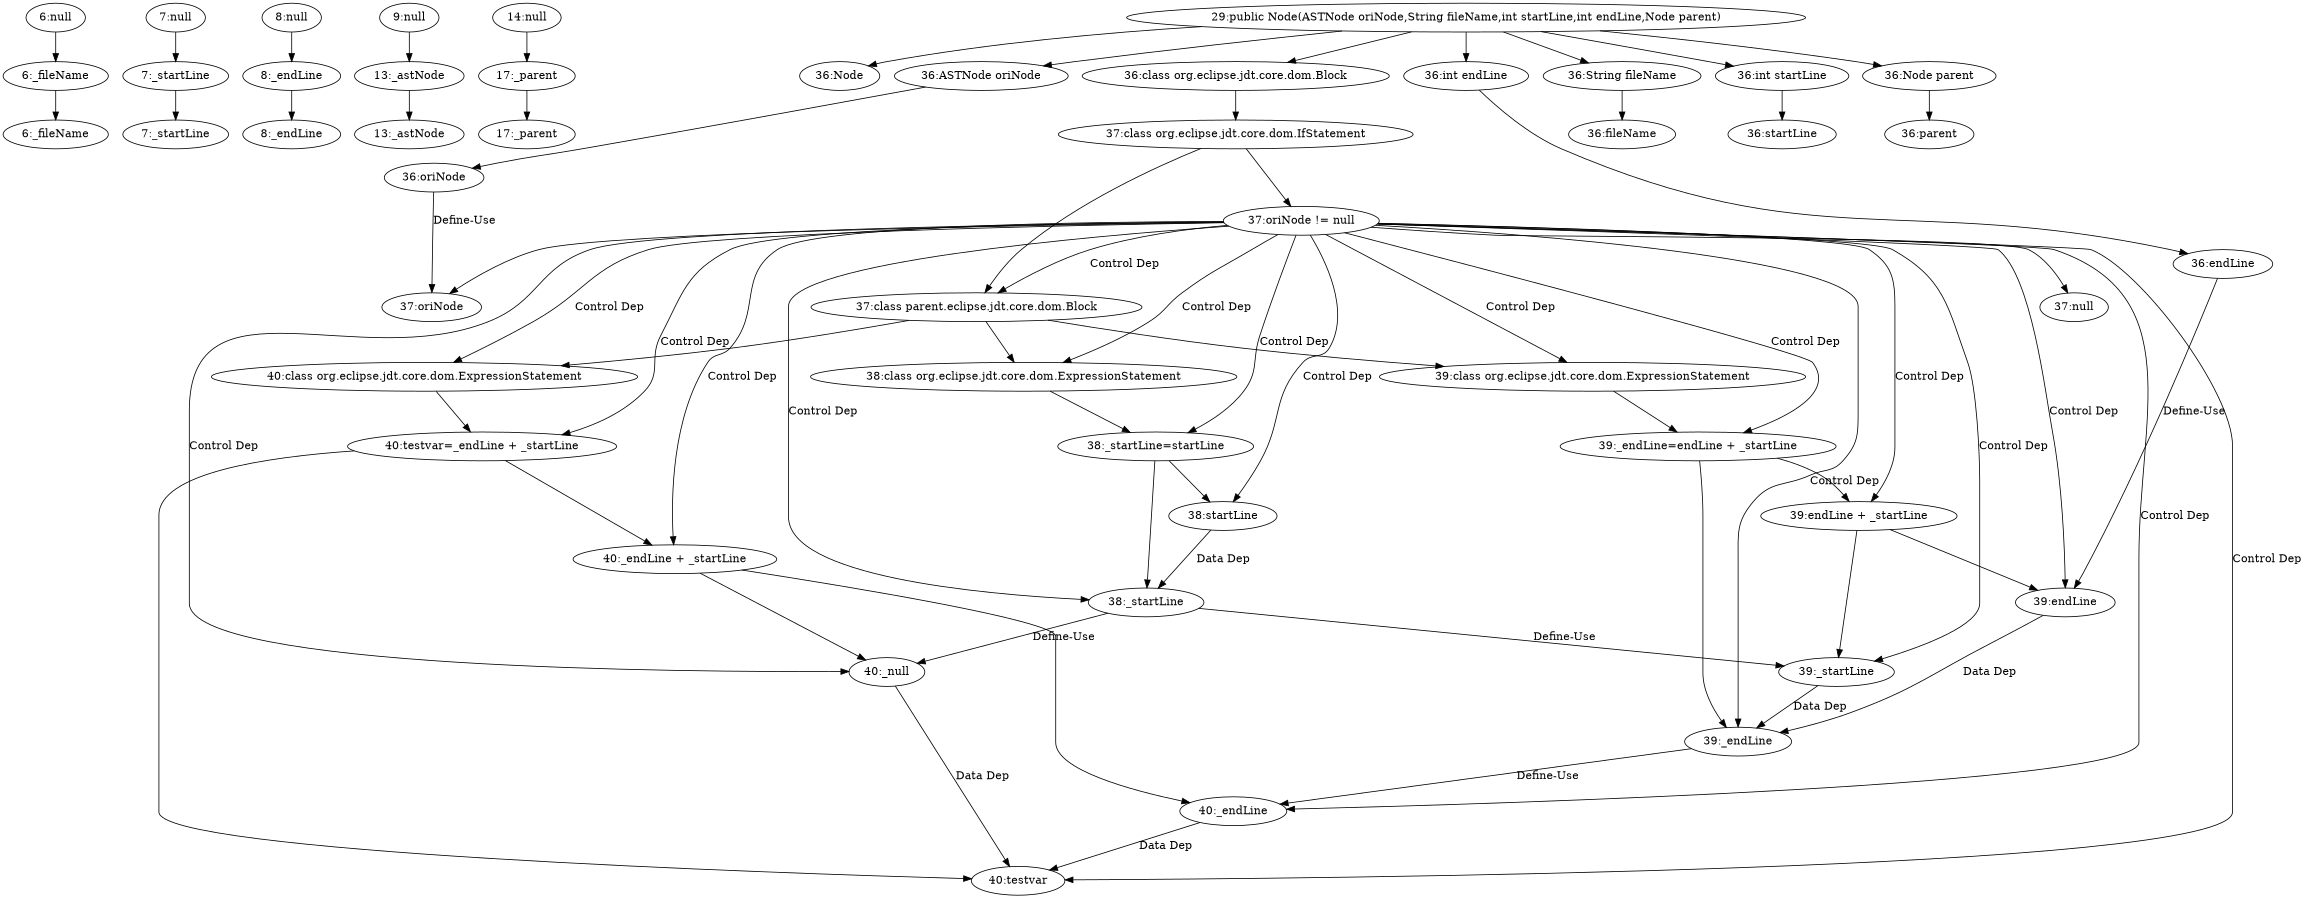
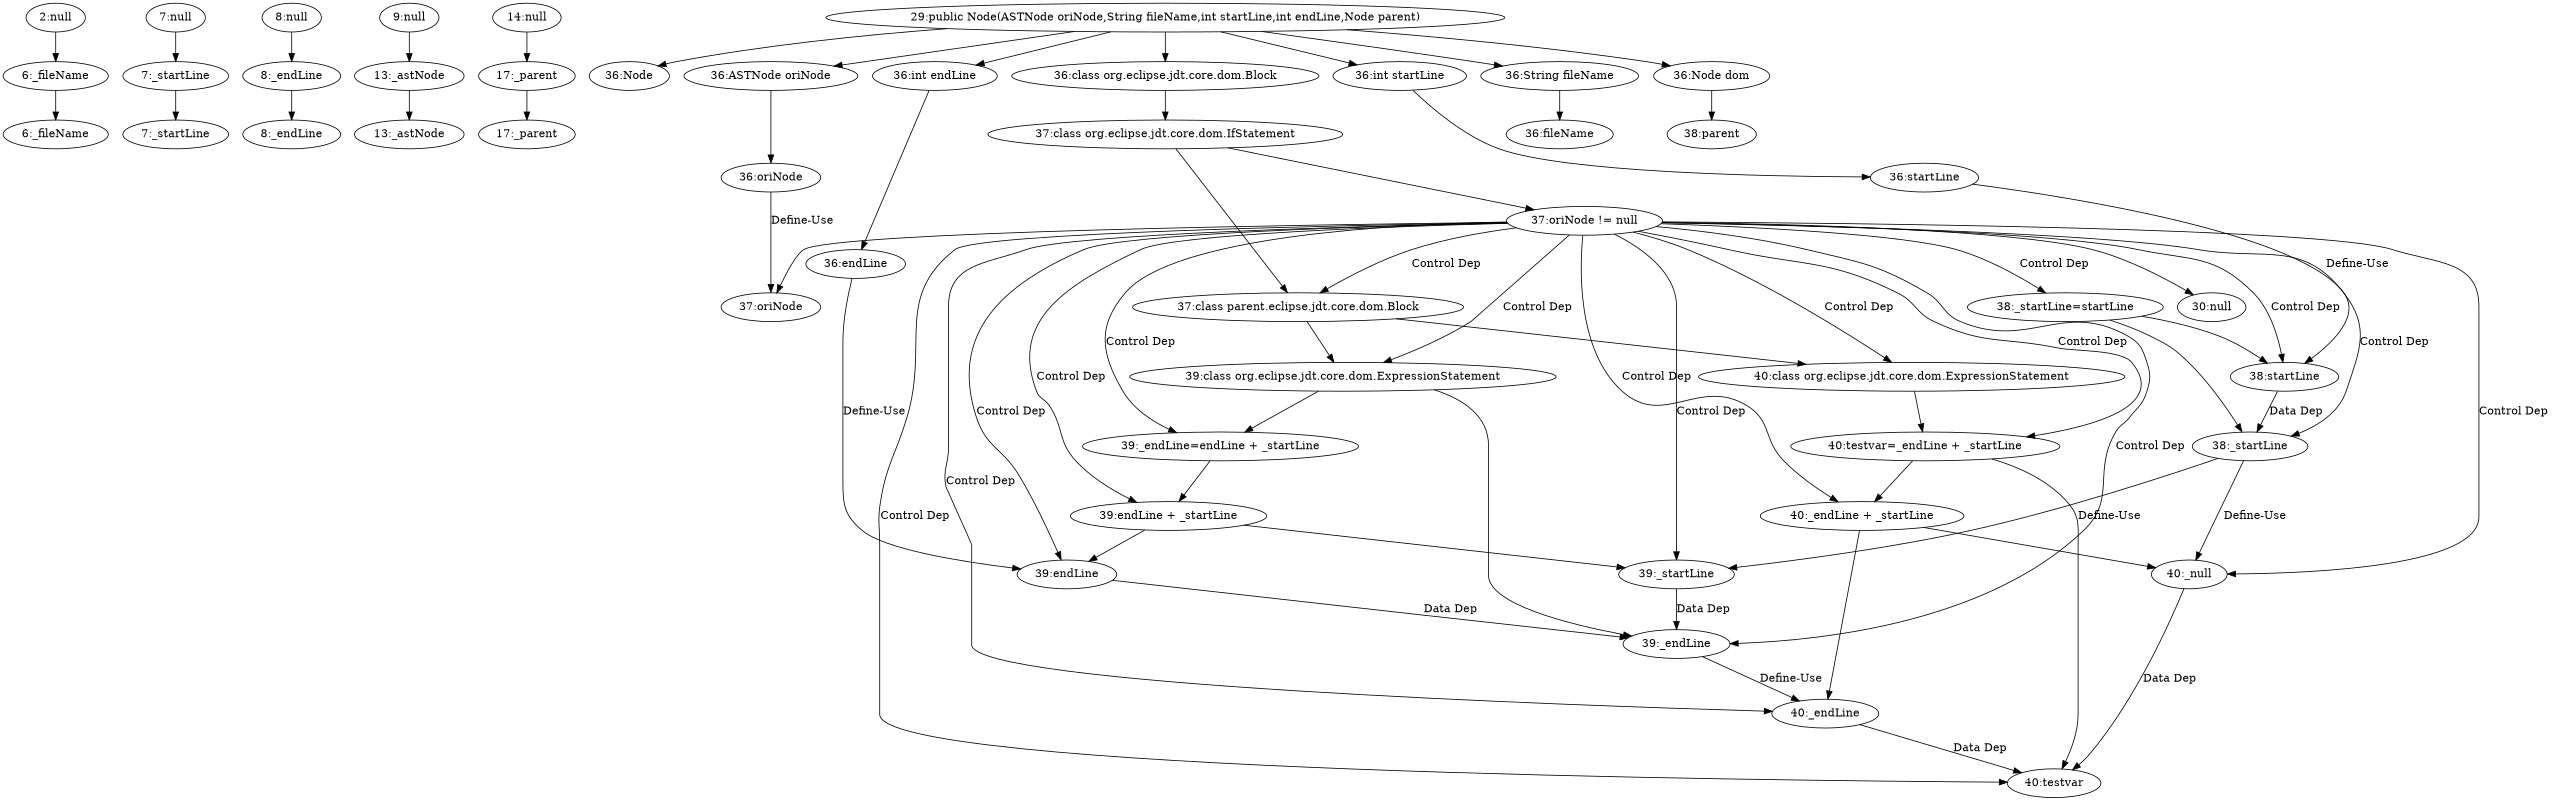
(56, 18) -> (56, 18)
(1929, 76) -> (1712, 76)
(1929, 134) -> (1712, 134)
none -> (2194, 225)
(2074, 307) -> (2212, 307)
(1024, 377) -> none
(1703, 593) -> (1488, 545)
